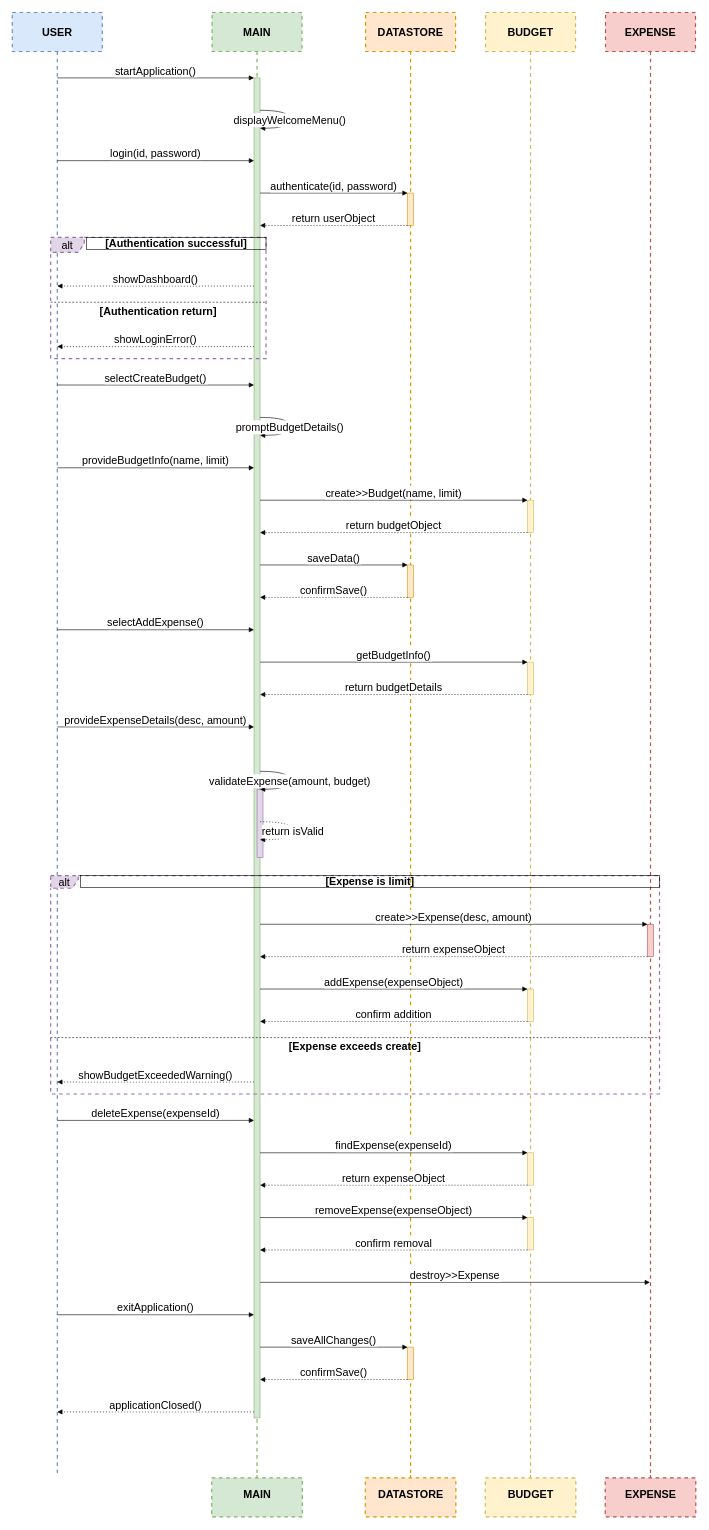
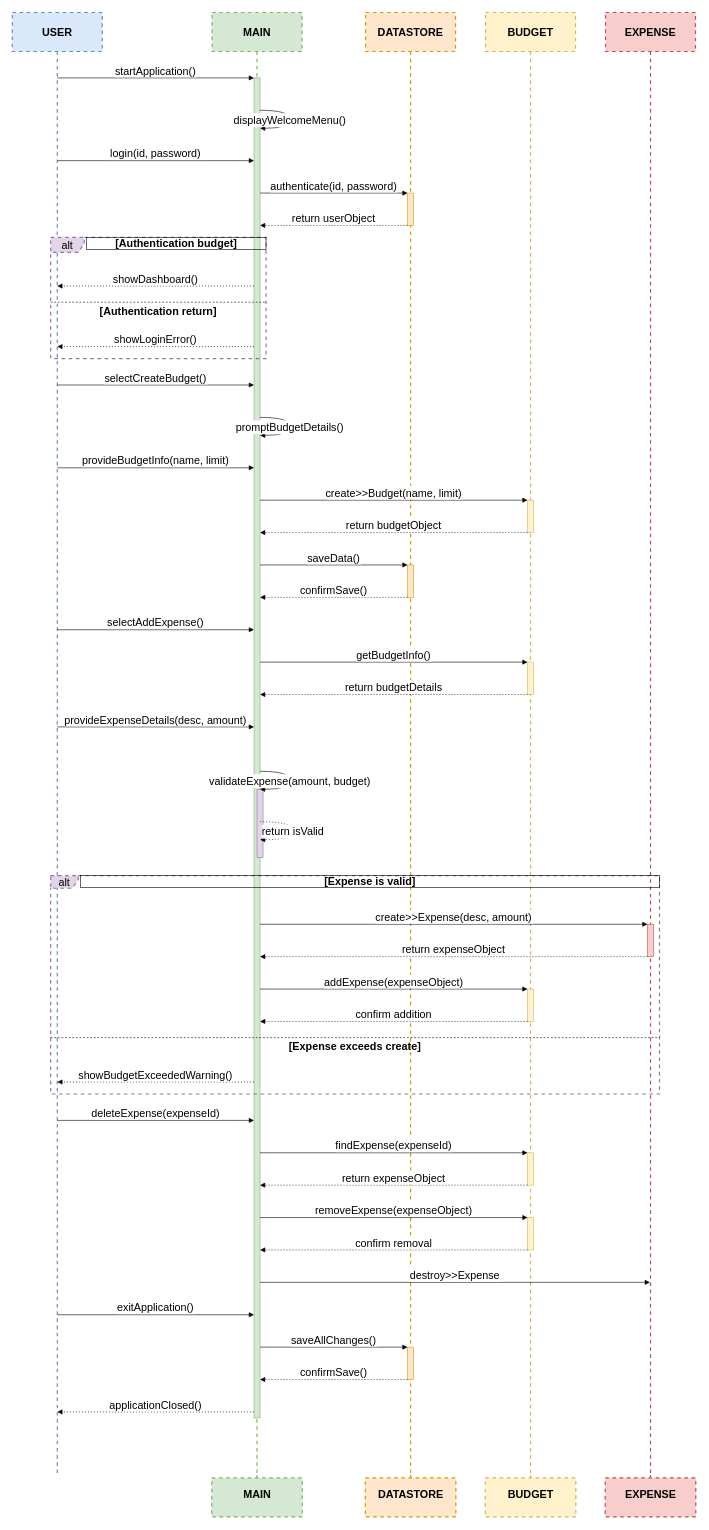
(176, 243) -> (176, 243)
(370, 882) -> (370, 882)
